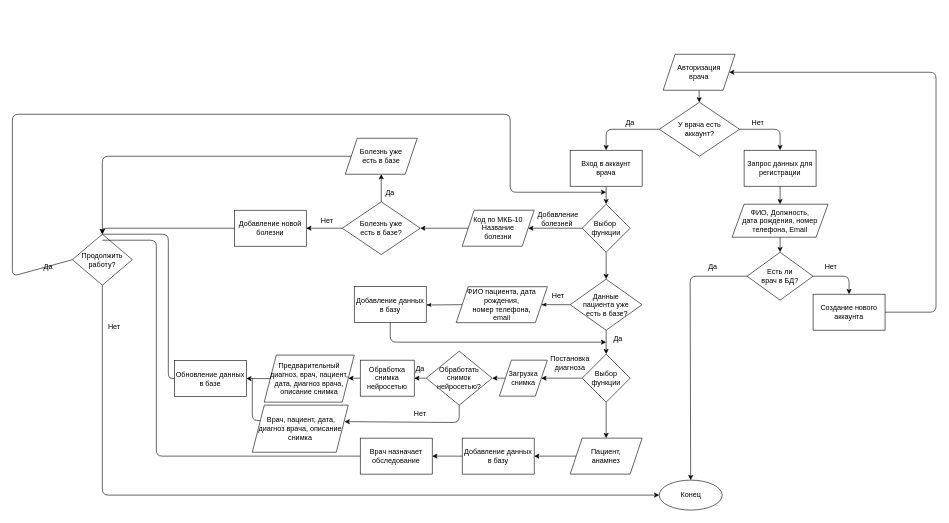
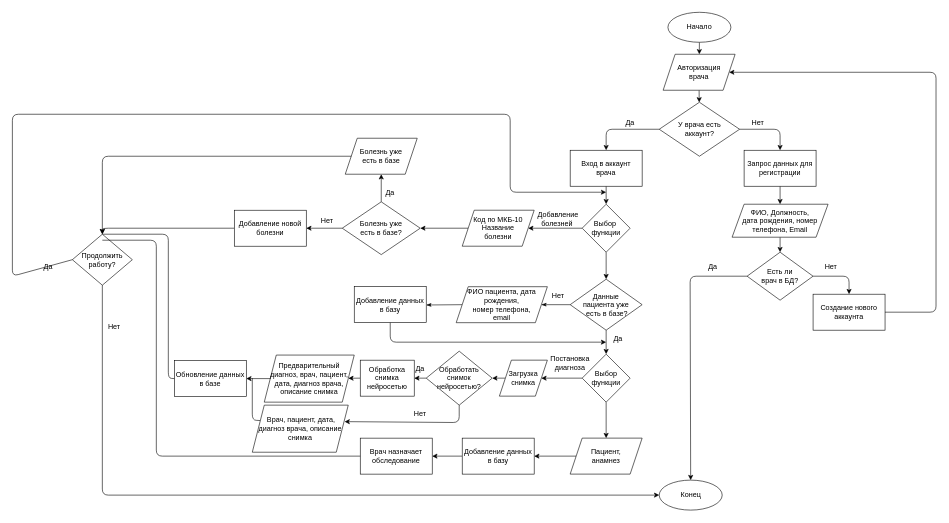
none -> (700, 27)
none -> (700, 46)
